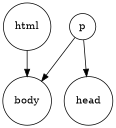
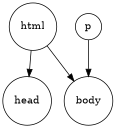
(85, 55) -> (30, 60)
